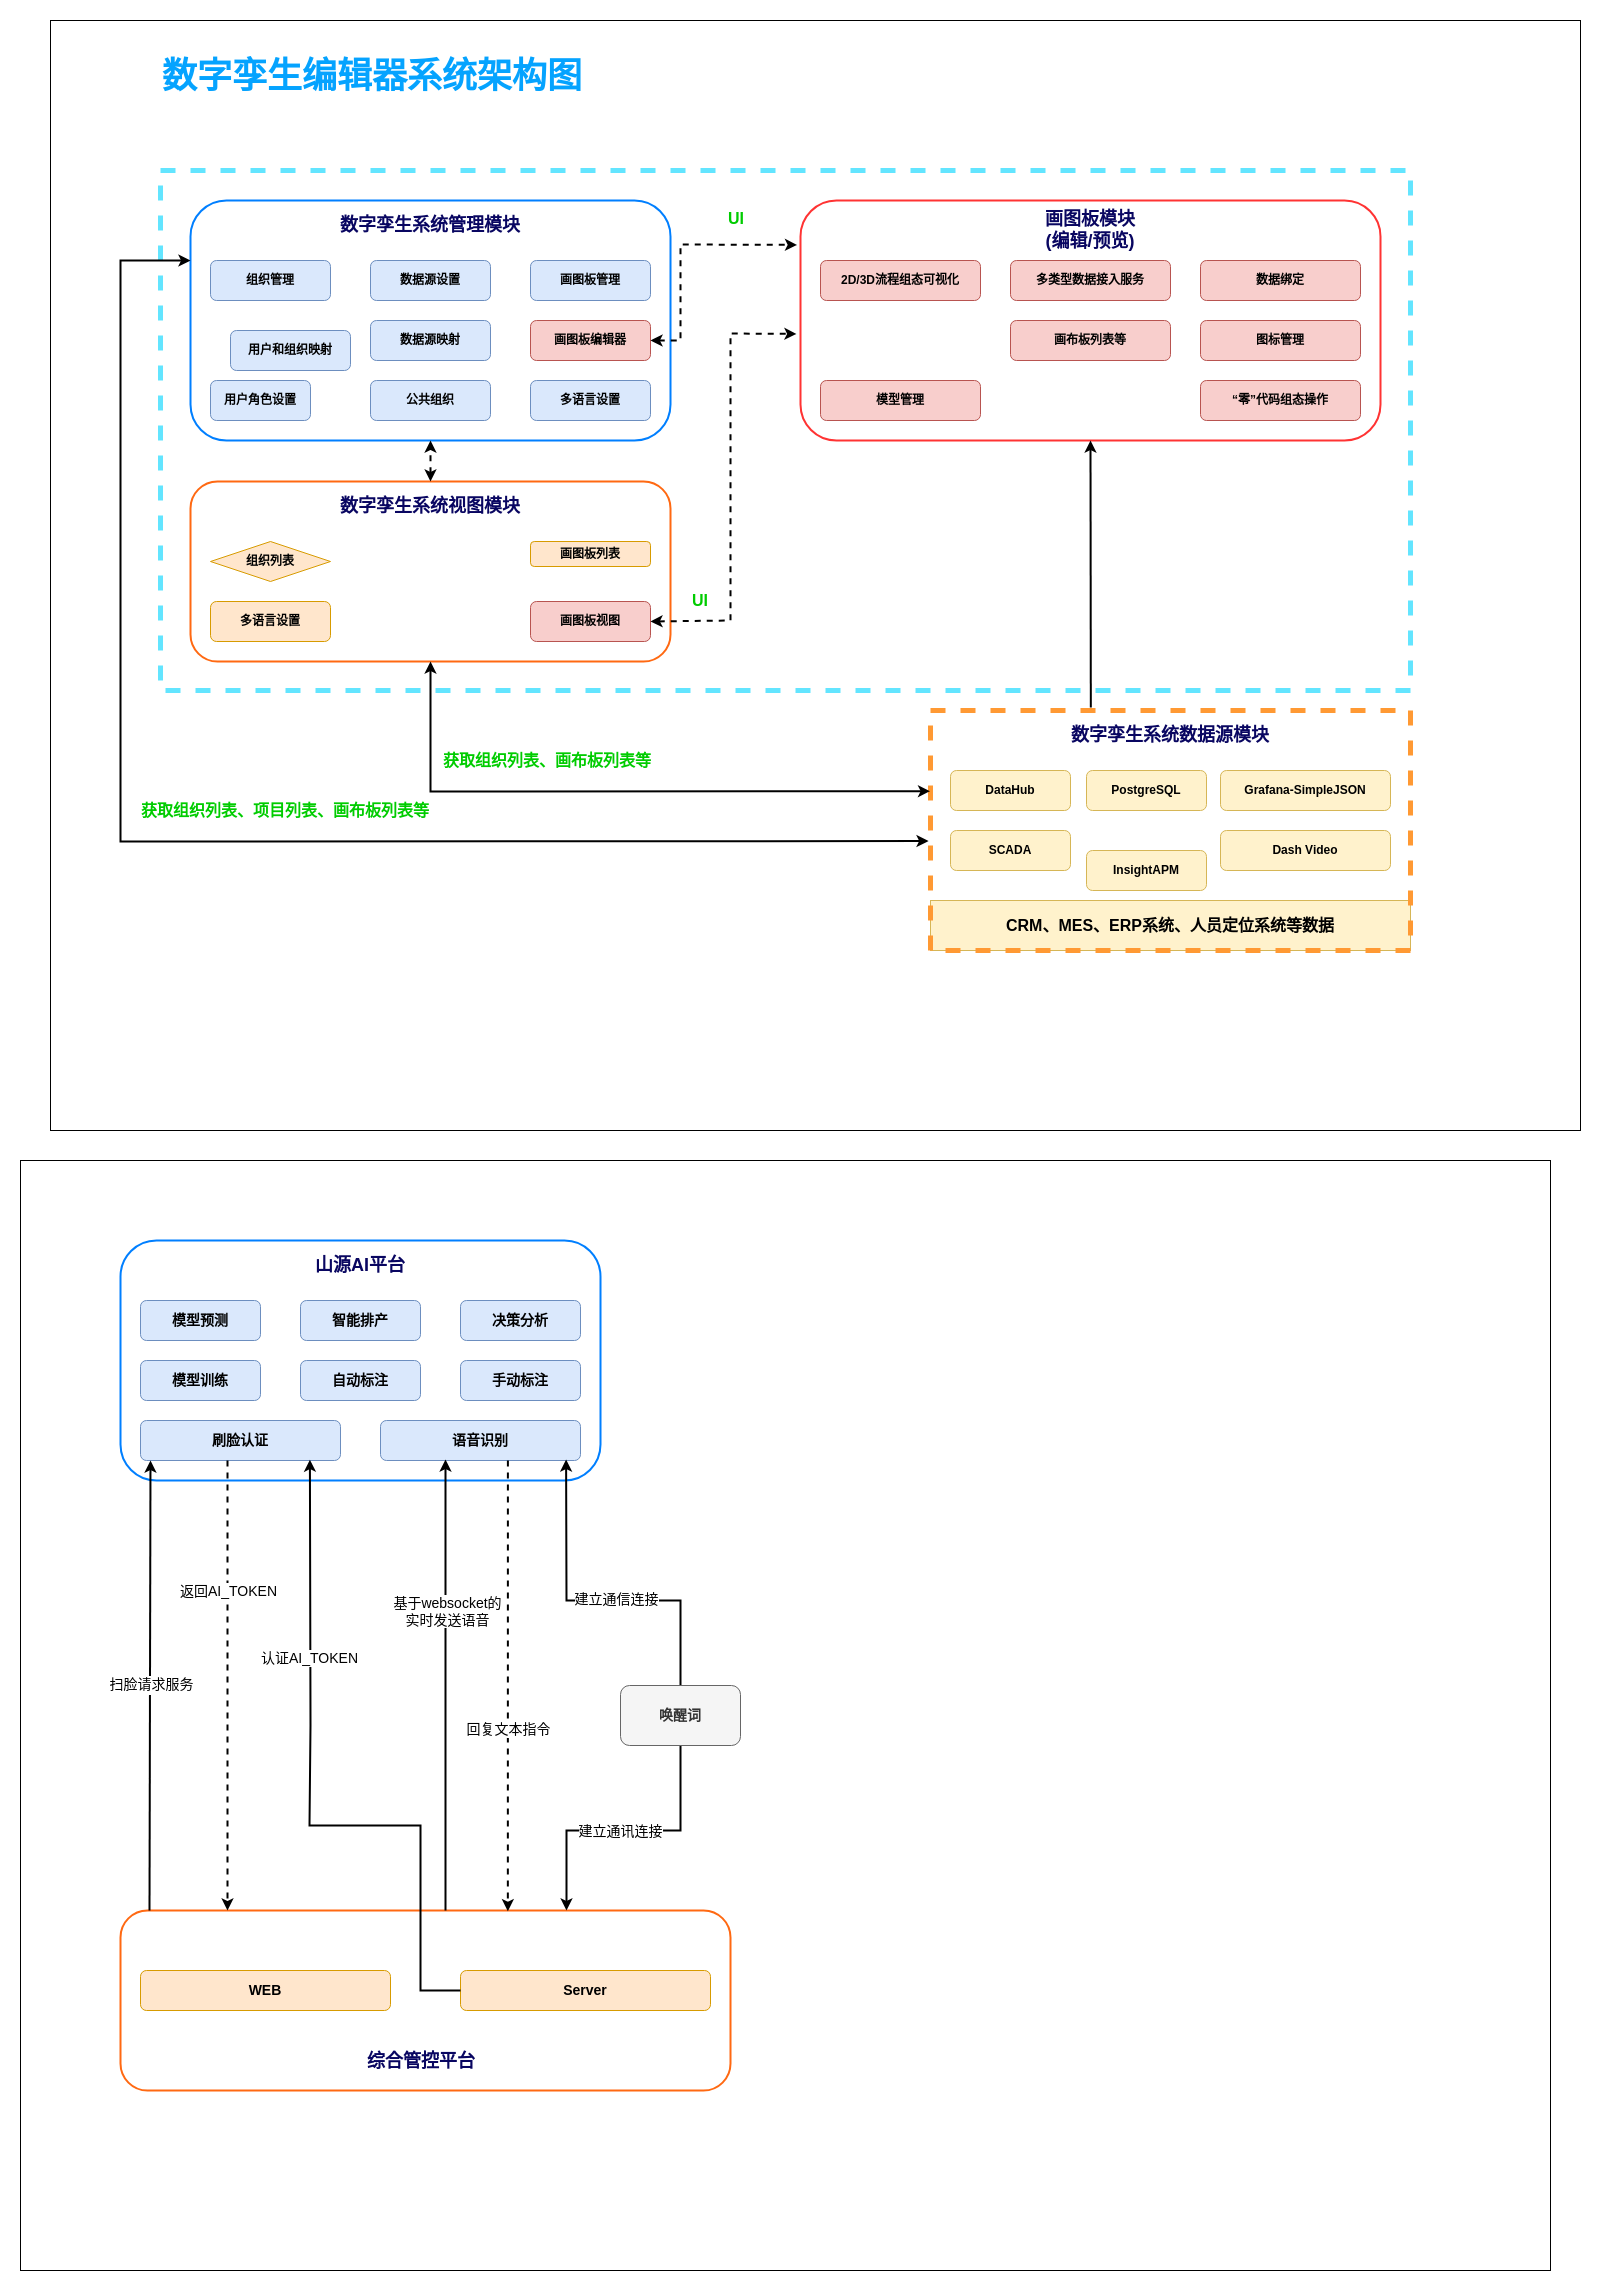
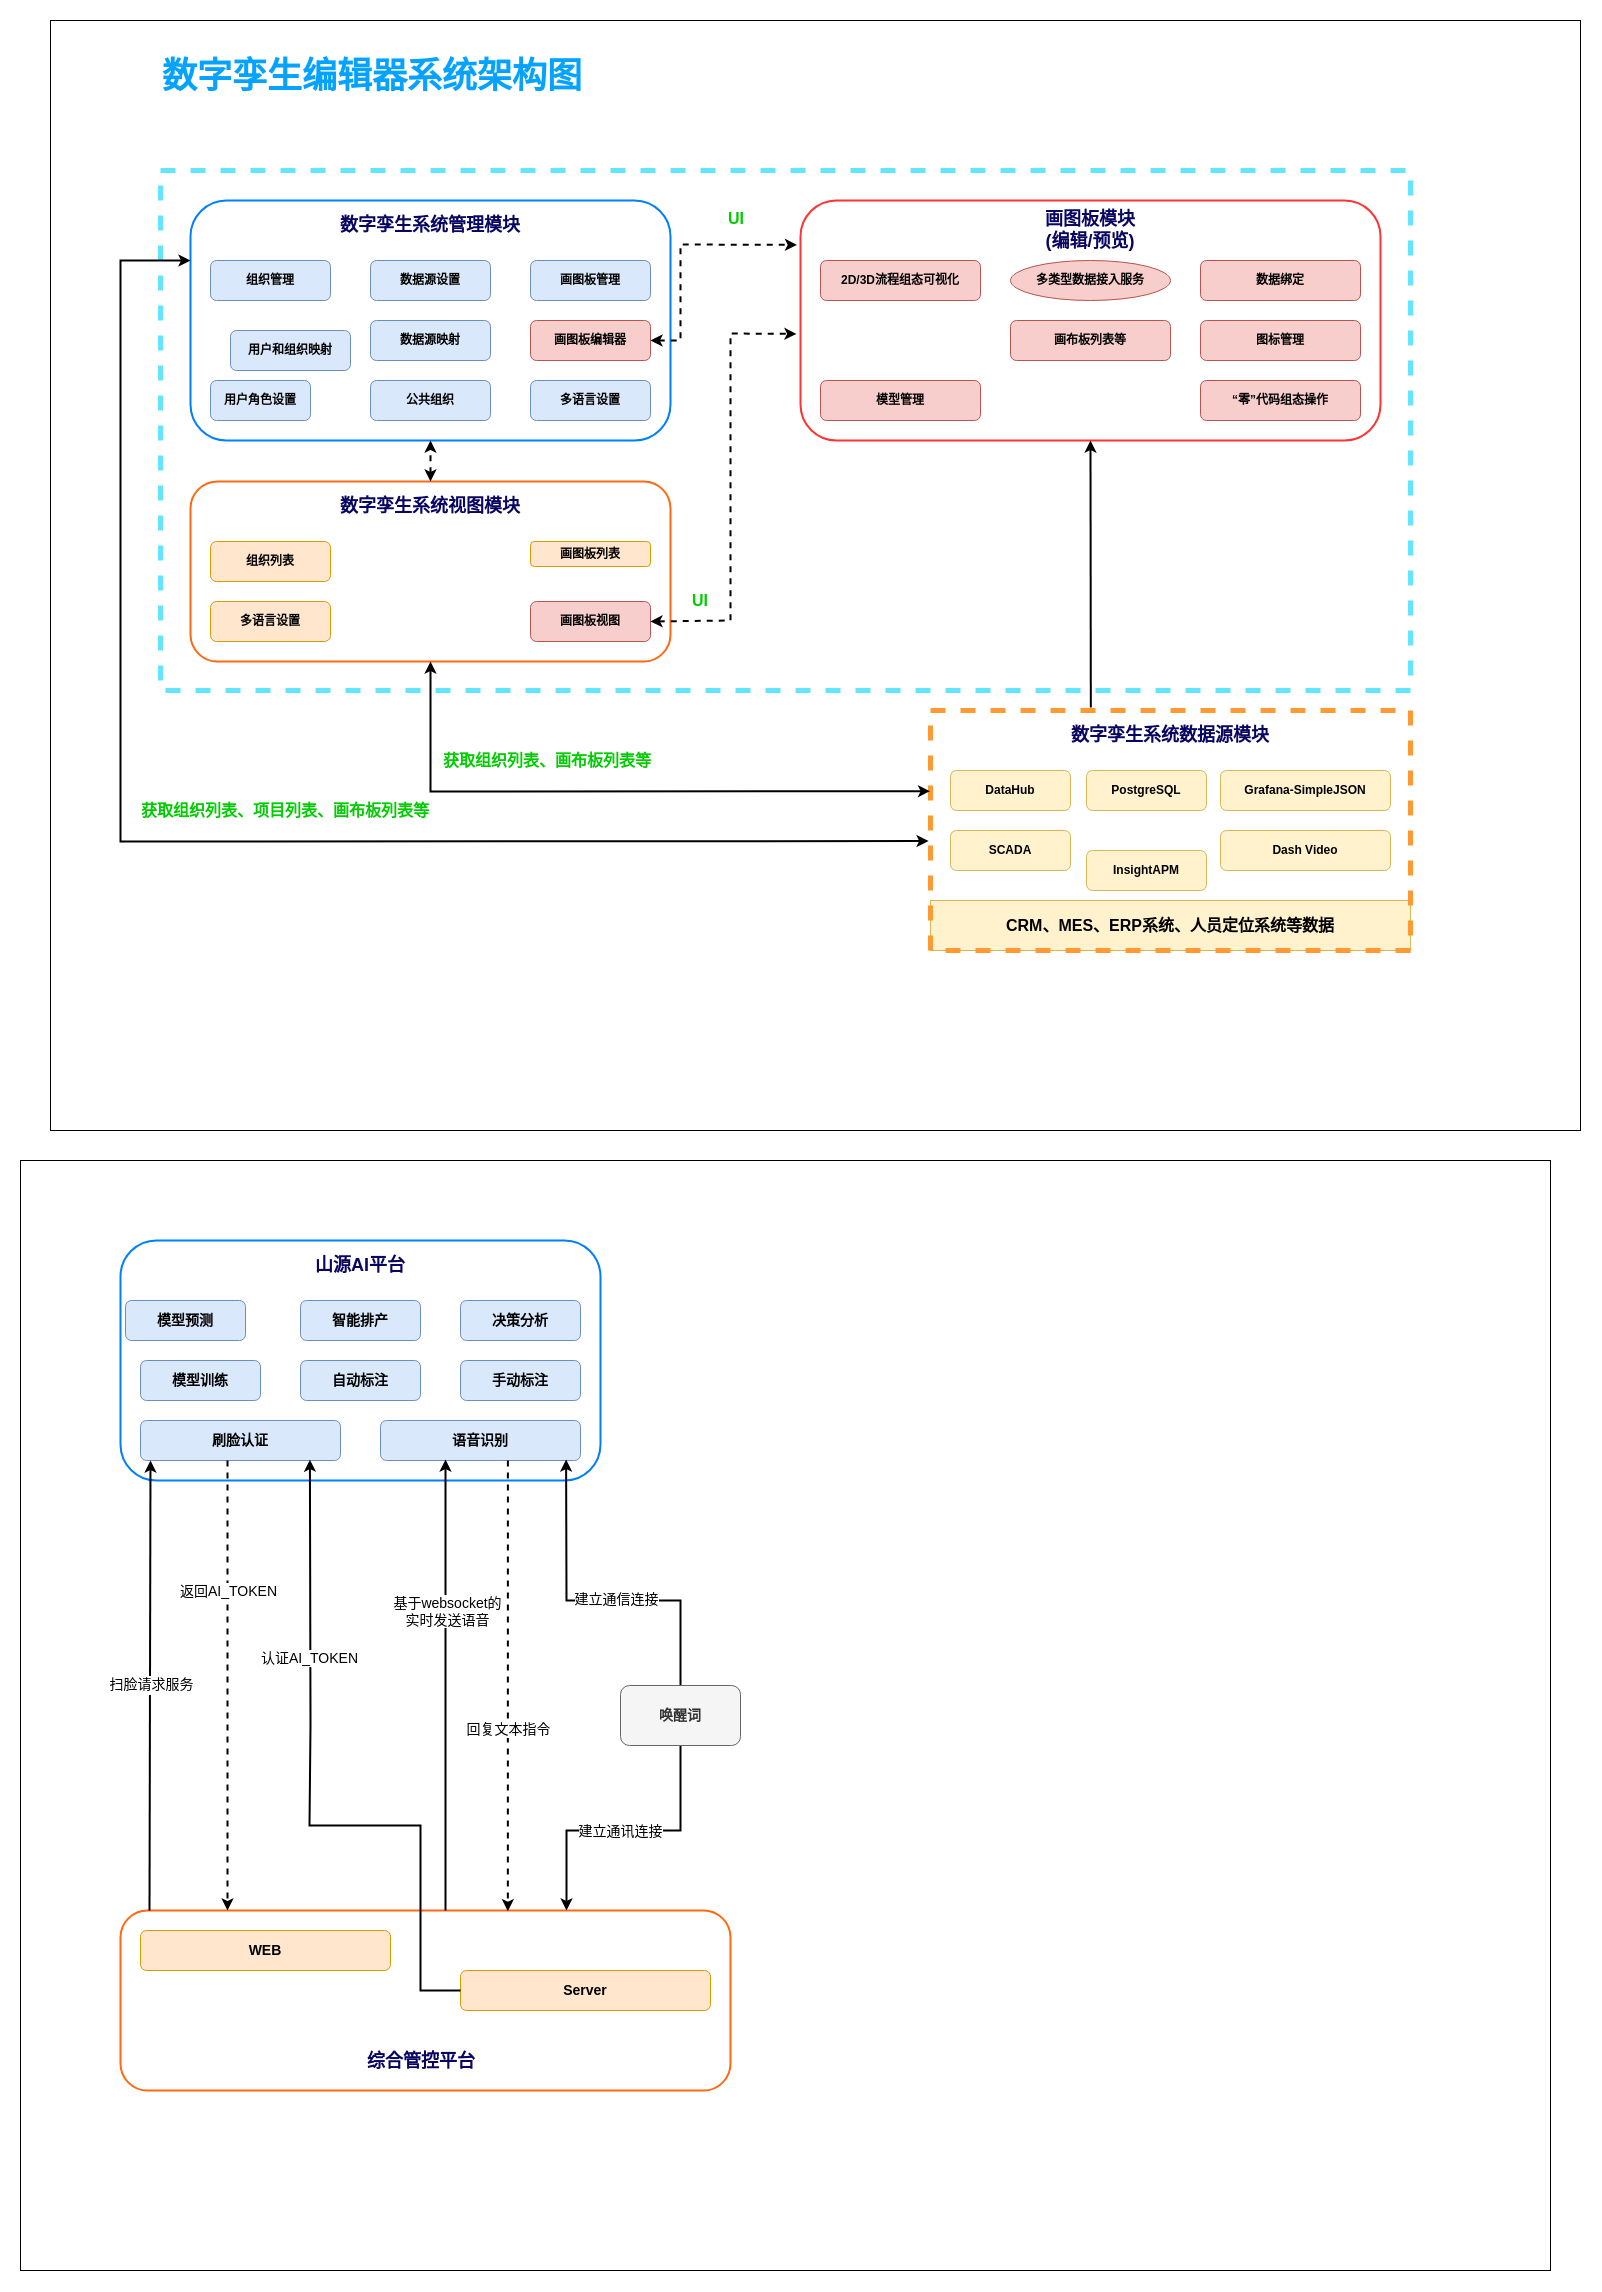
(1091, 281) -> (1091, 281)
(271, 562) -> (271, 562)
(201, 1321) -> (186, 1321)
(266, 1991) -> (266, 1951)
